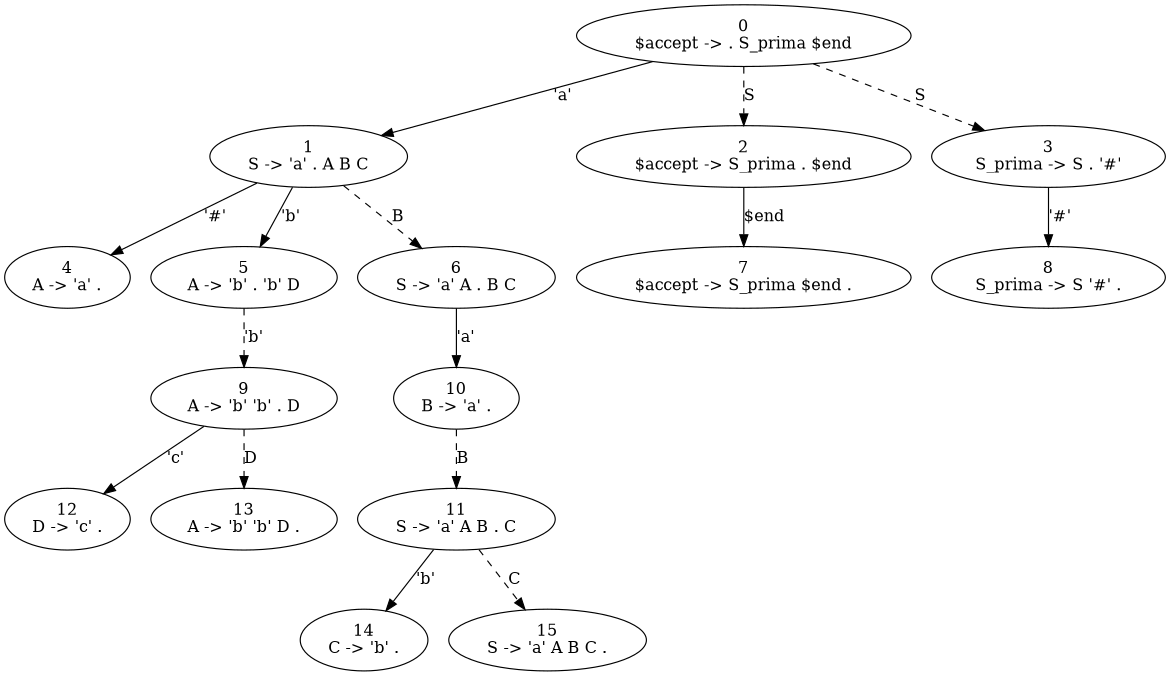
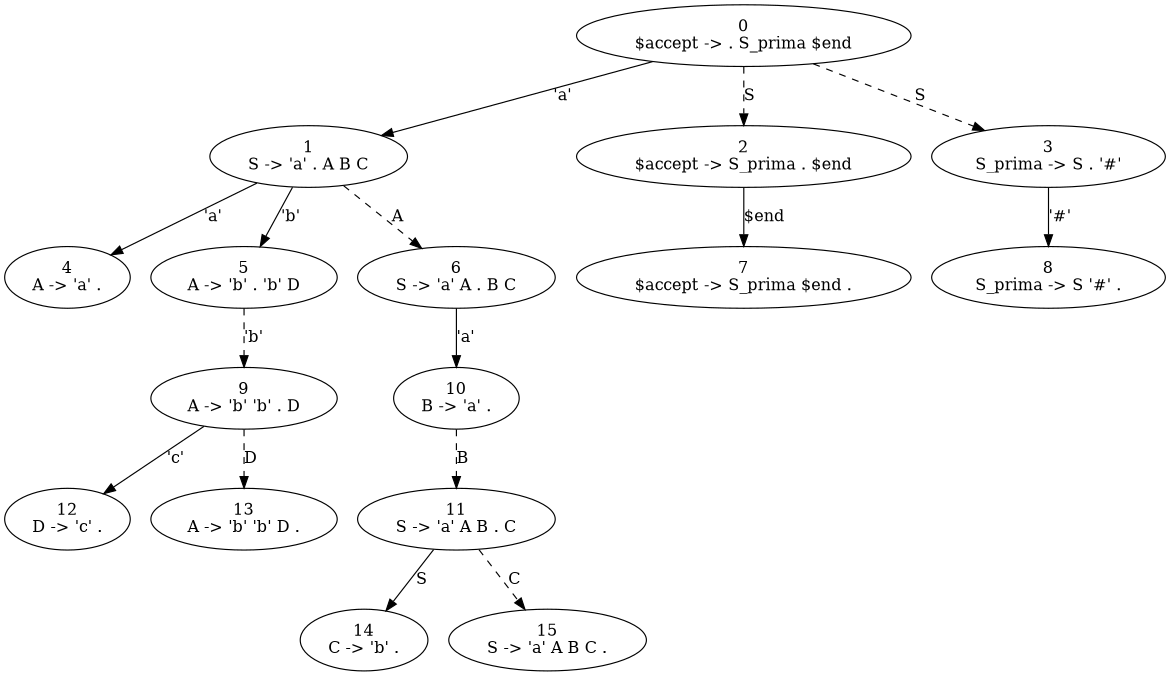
(215, 217) -> (213, 217)
(398, 217) -> (398, 217)
(426, 580) -> (422, 580)
